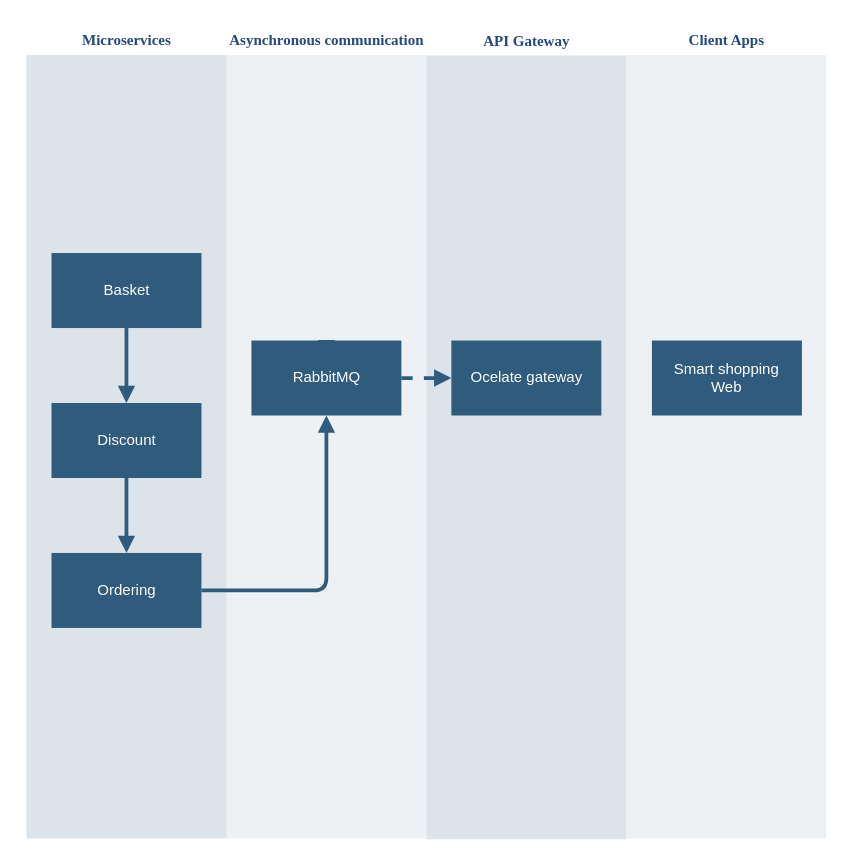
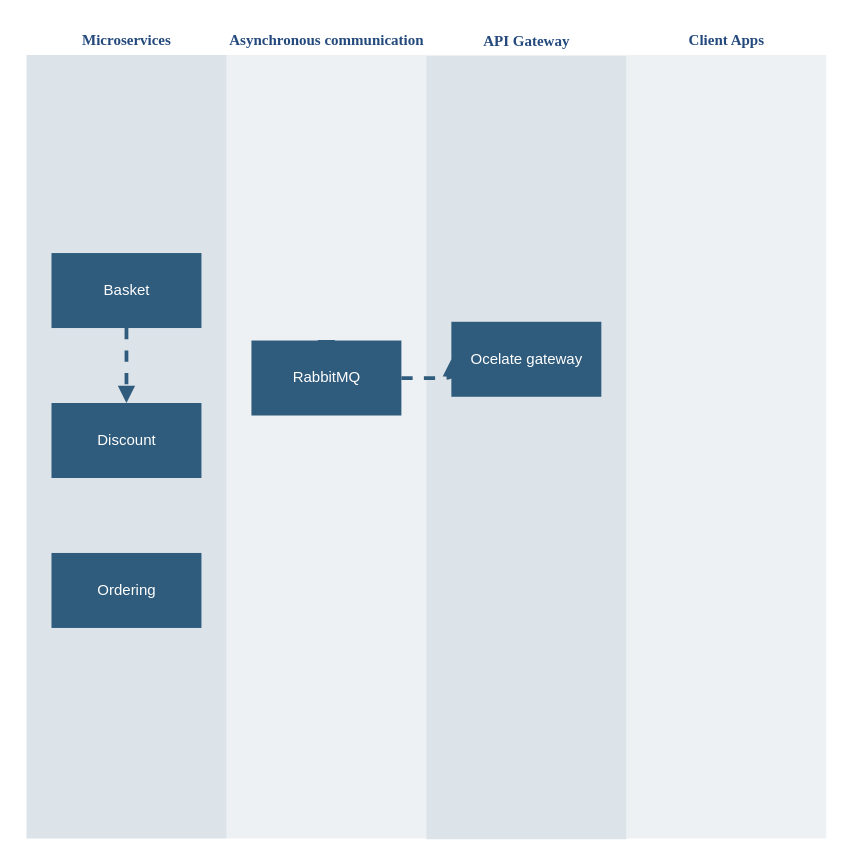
(126, 344) -> (126, 344)
(526, 378) -> (526, 359)
(727, 378) -> none
(126, 507) -> none
(326, 568) -> none
